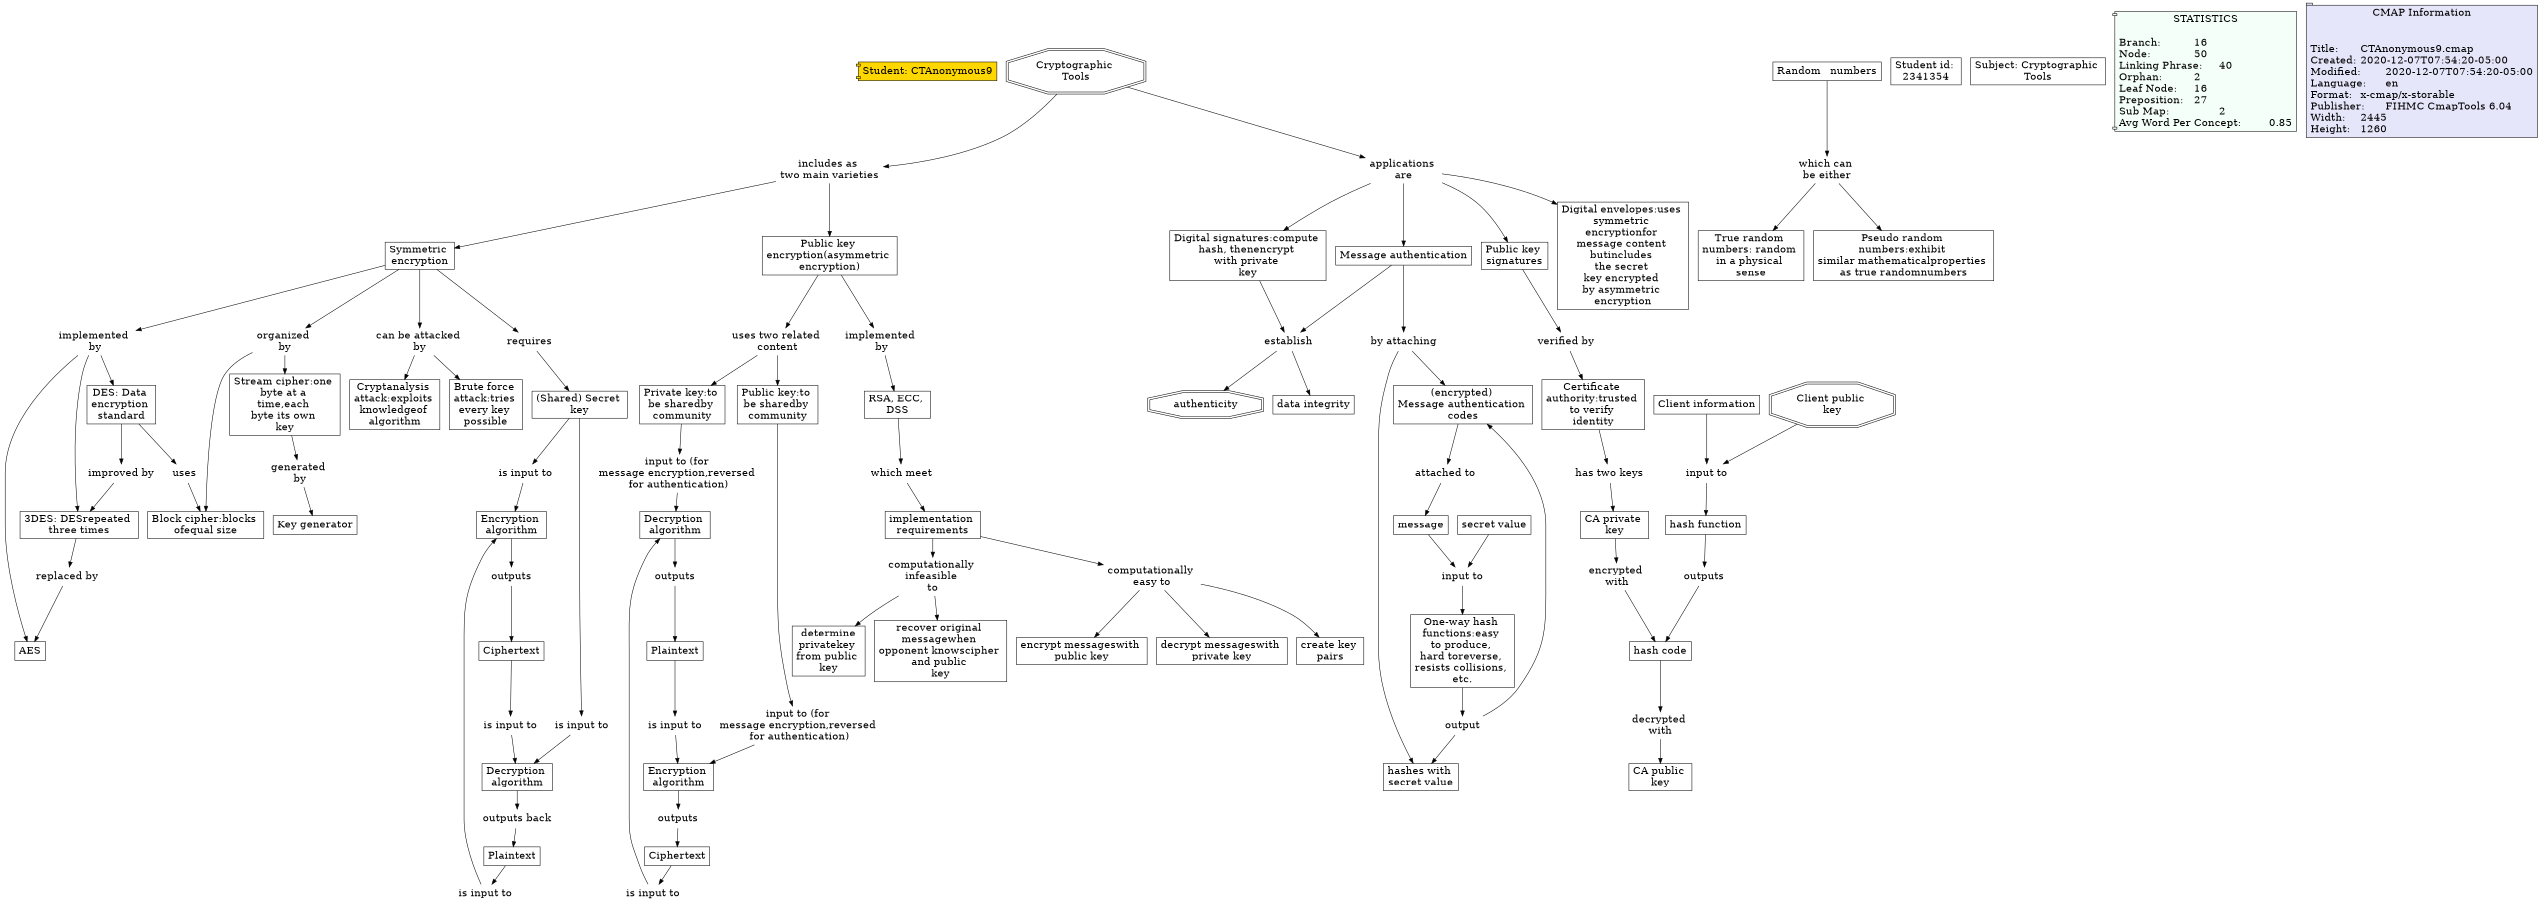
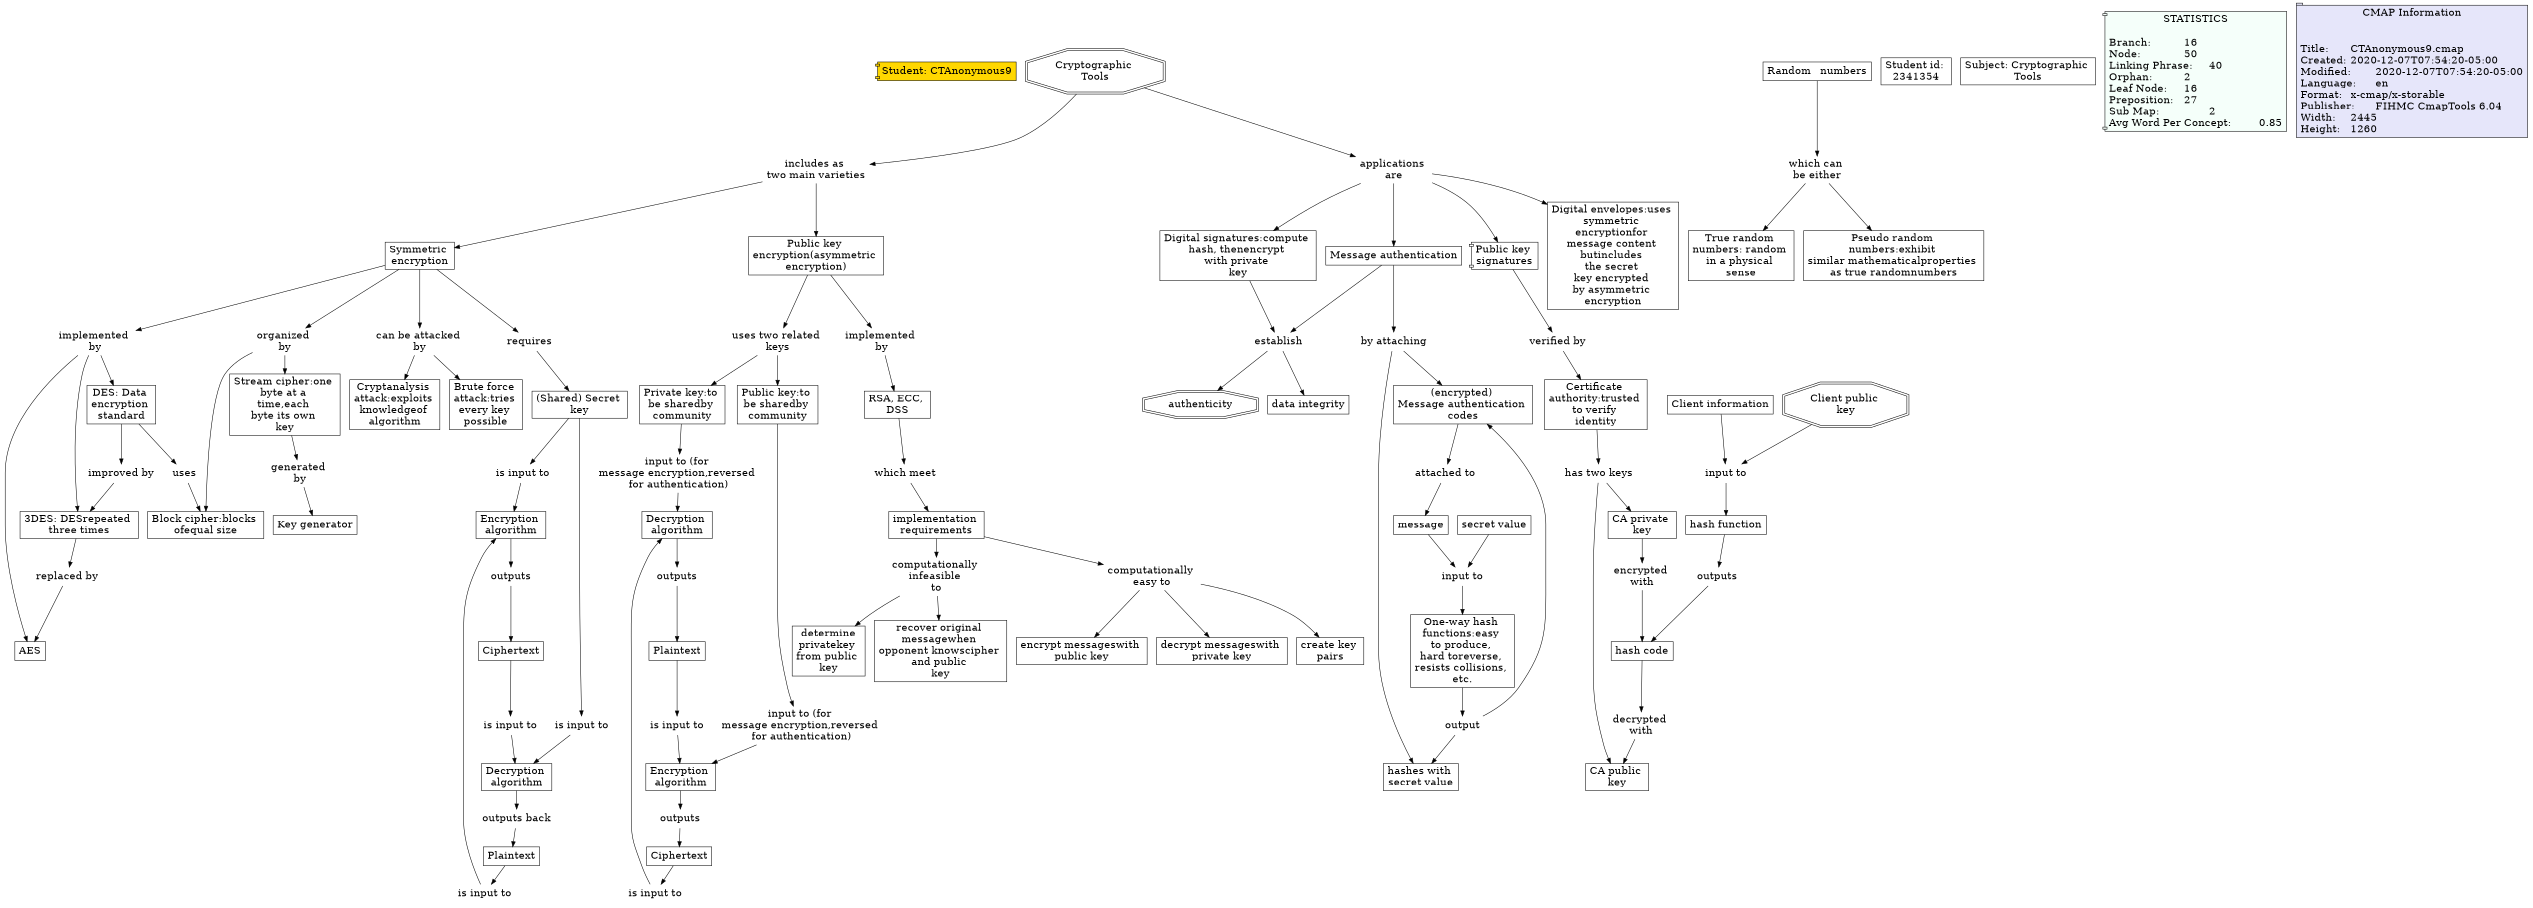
(1515, 256) -> (1505, 256)
(778, 342) -> (778, 342)
none -> (1593, 622)
